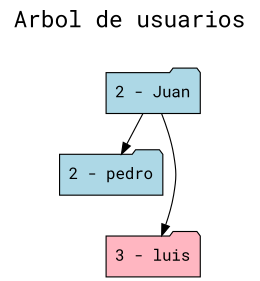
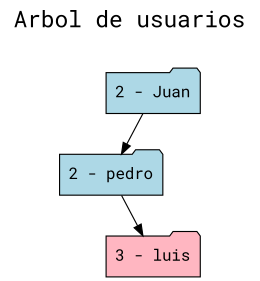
(176, 169) -> (130, 211)
